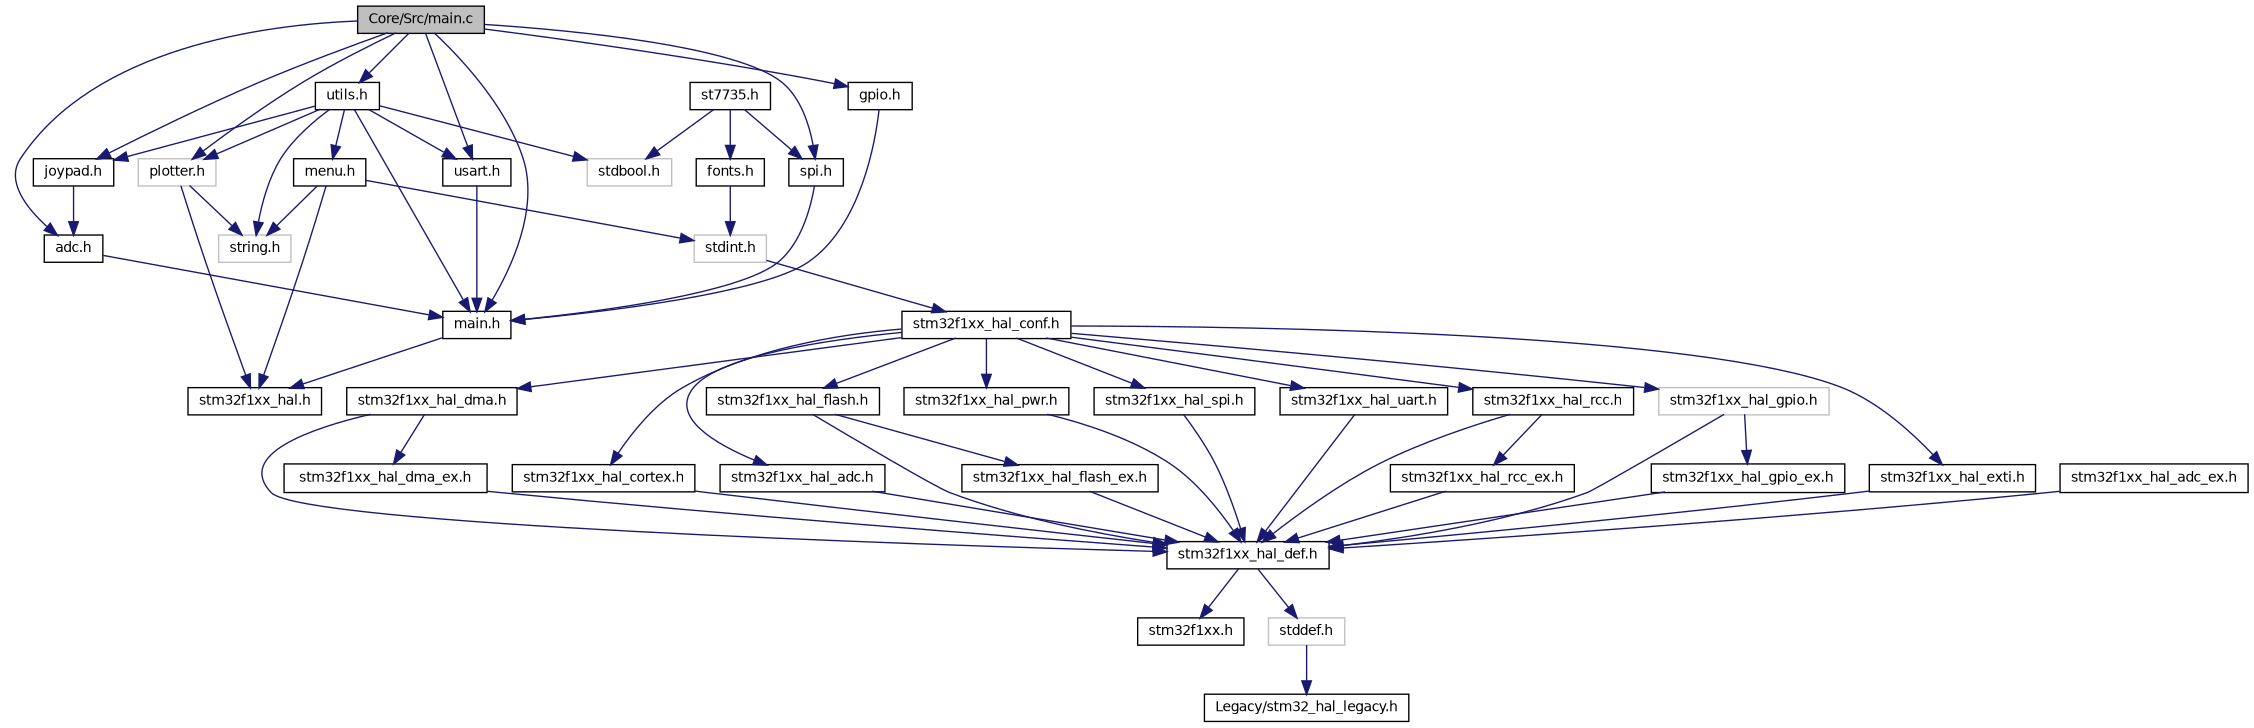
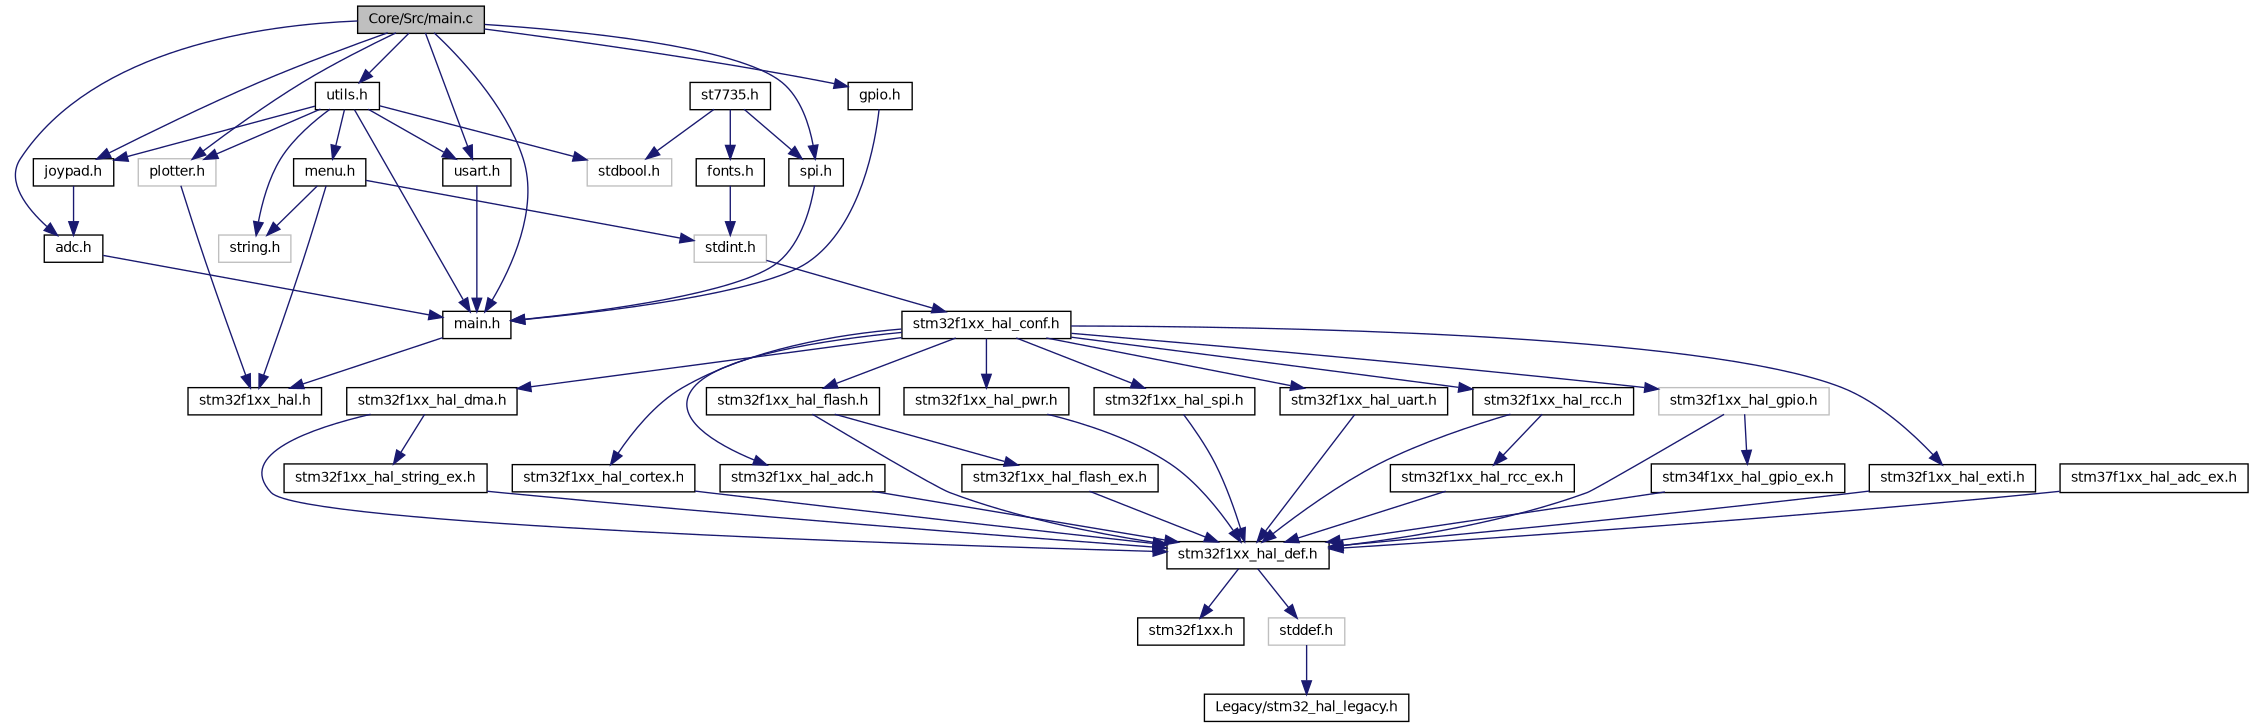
(211, 206) -> none
(386, 478) -> (386, 478)
(1748, 478) -> (1748, 478)
(2154, 478) -> (2154, 478)
